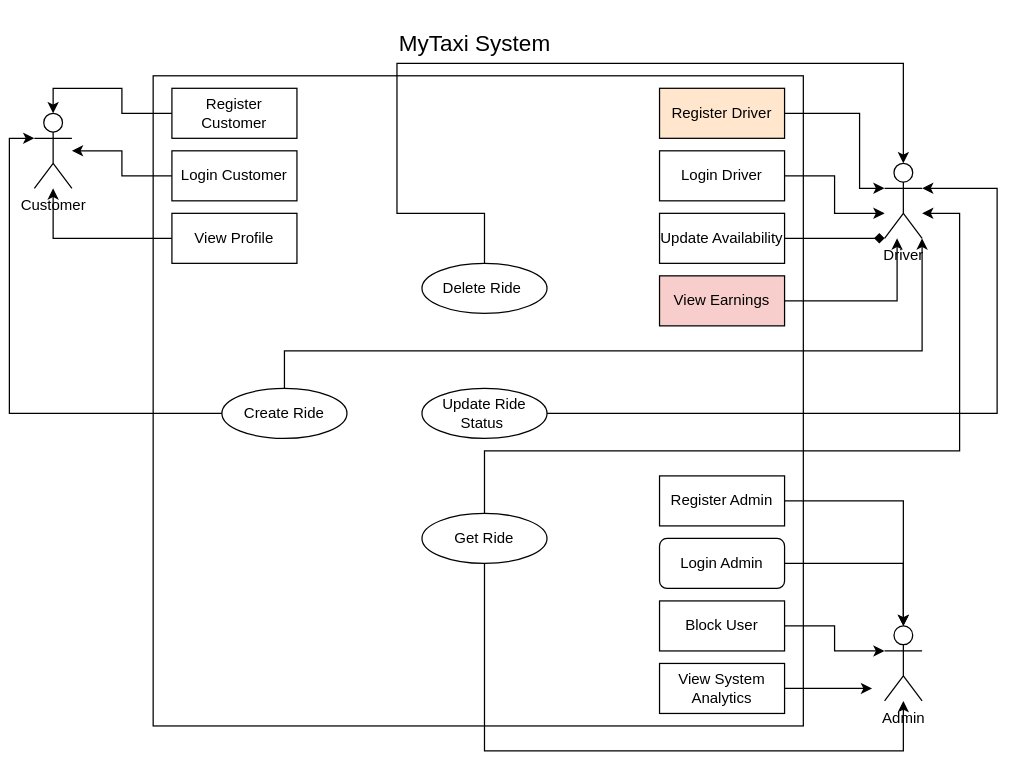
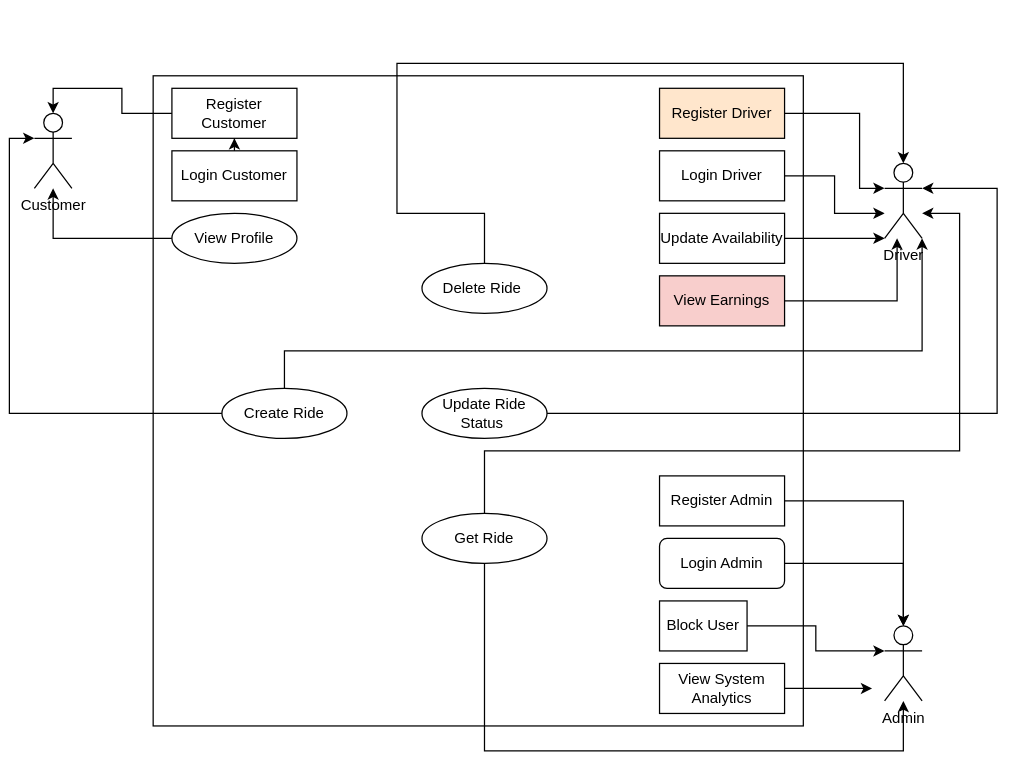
(478, 44) -> none
(122, 168) -> (234, 144)
(234, 238) -> (234, 238)
(874, 238) -> (874, 238)
(722, 626) -> (703, 626)
